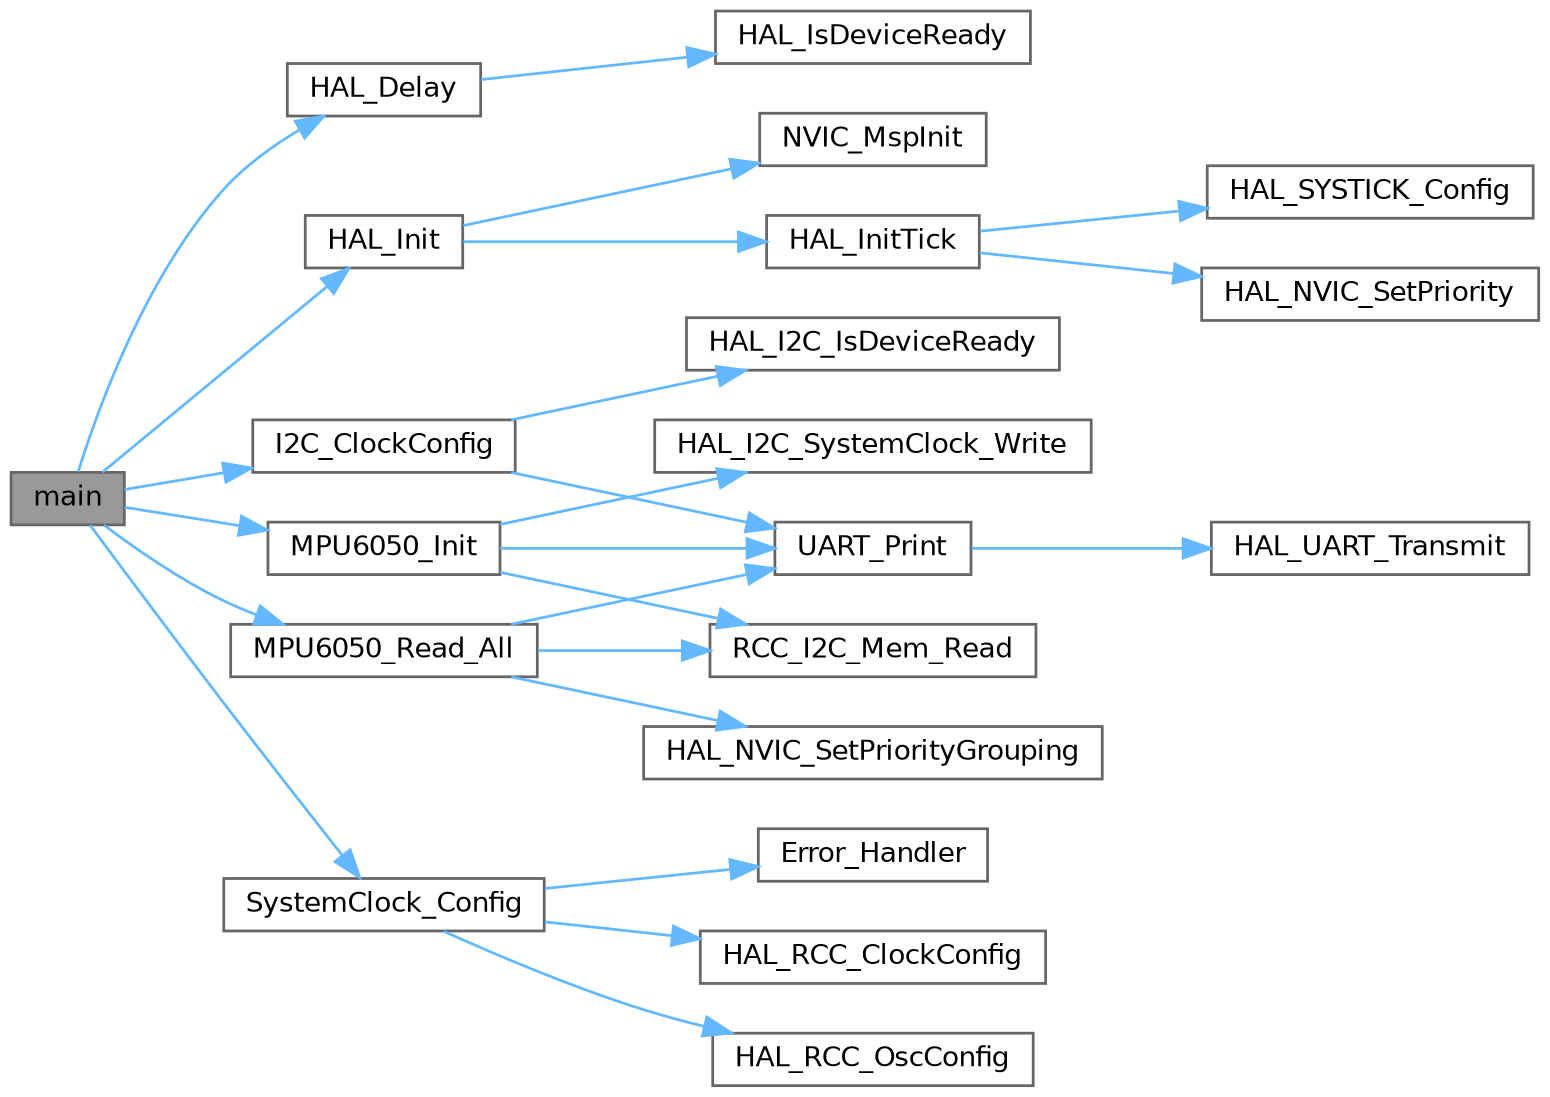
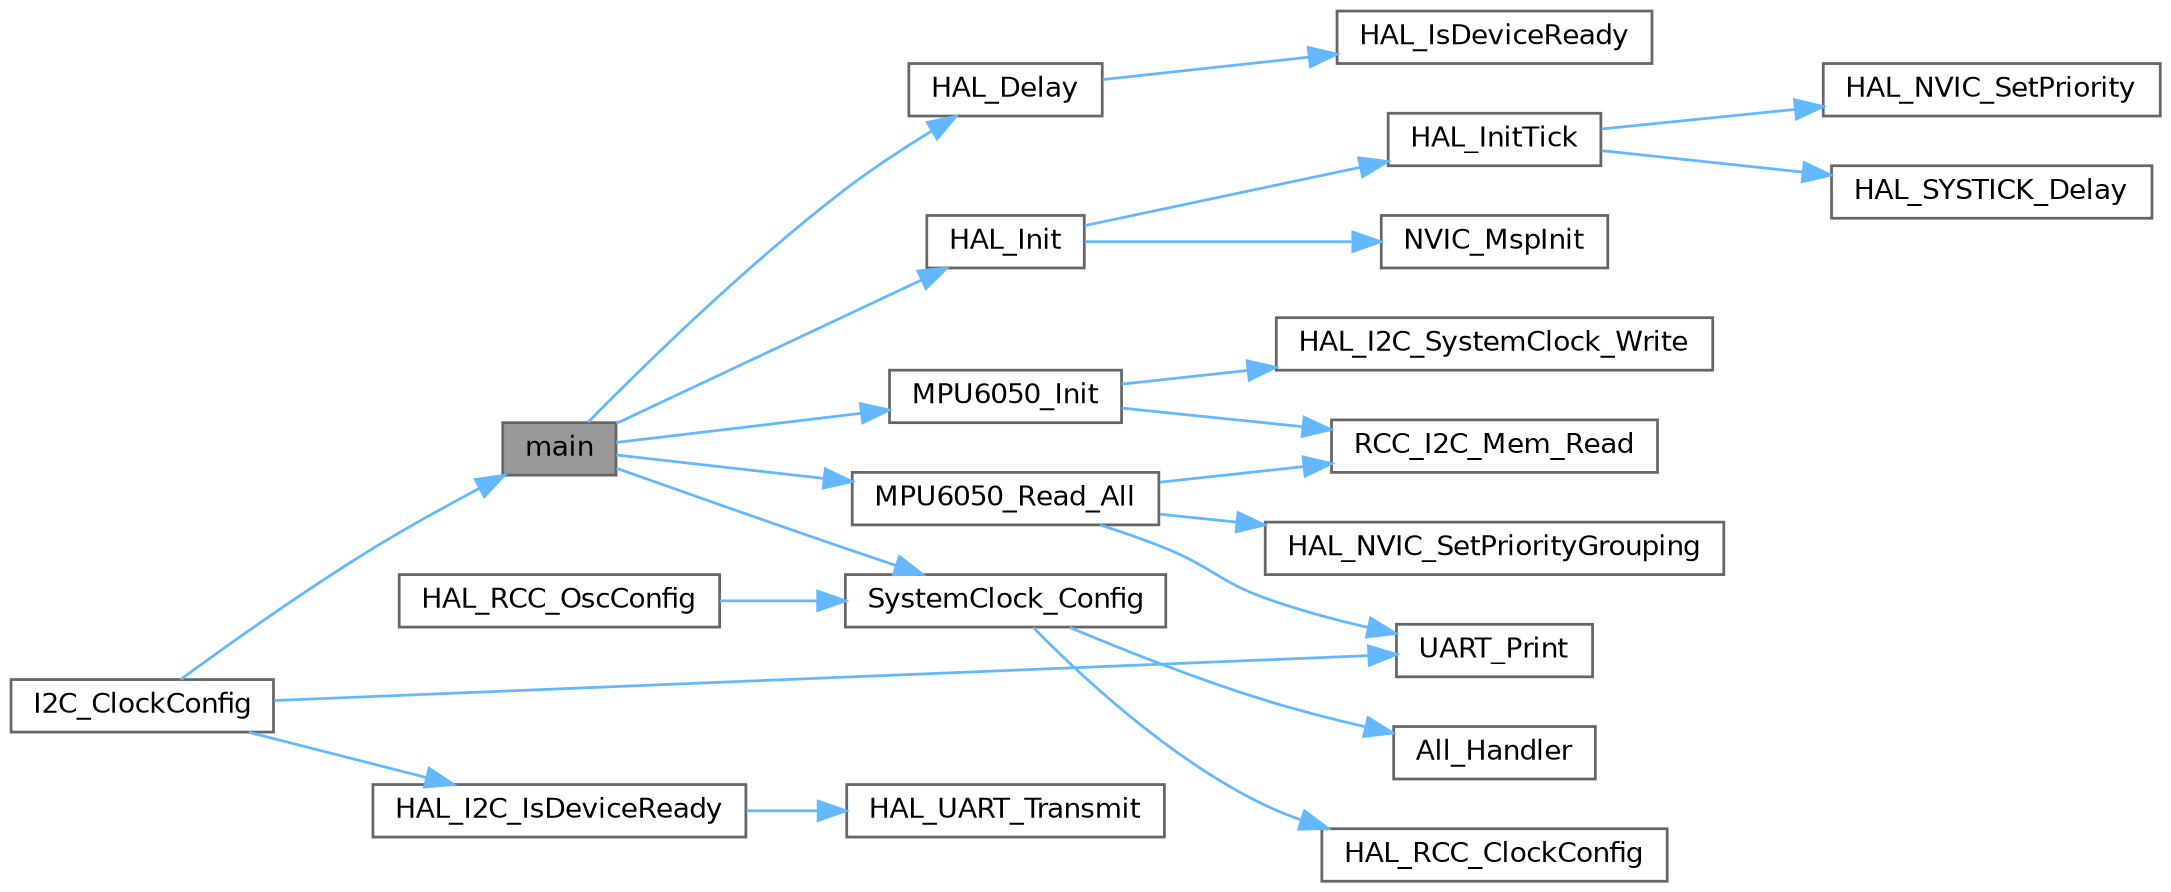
(1370, 192) -> (1992, 192)
(174, 481) -> (326, 578)
(623, 548) -> none
(1077, 548) -> (782, 811)
(873, 855) -> (1495, 753)
(572, 985) -> (769, 601)
